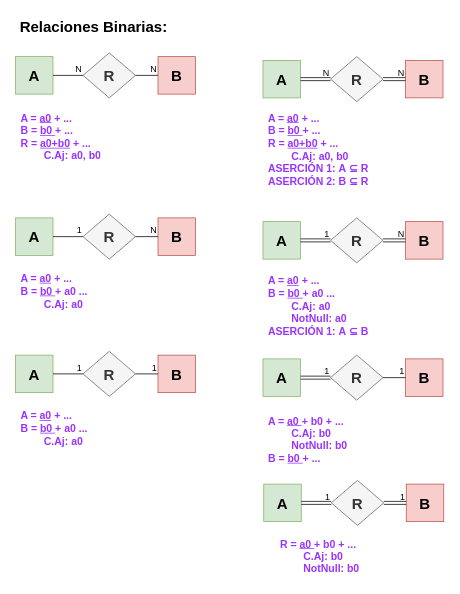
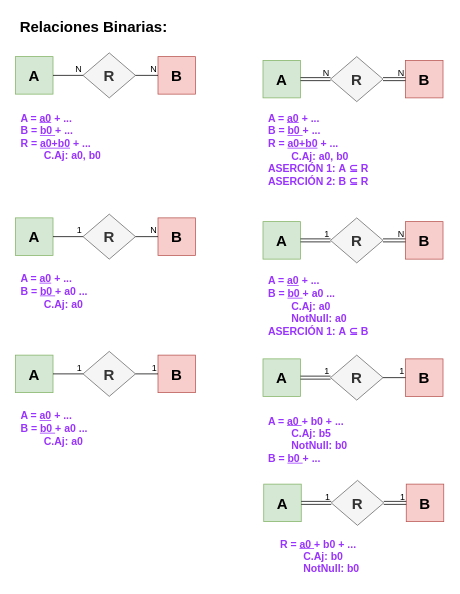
(300, 446) -> (300, 446)
